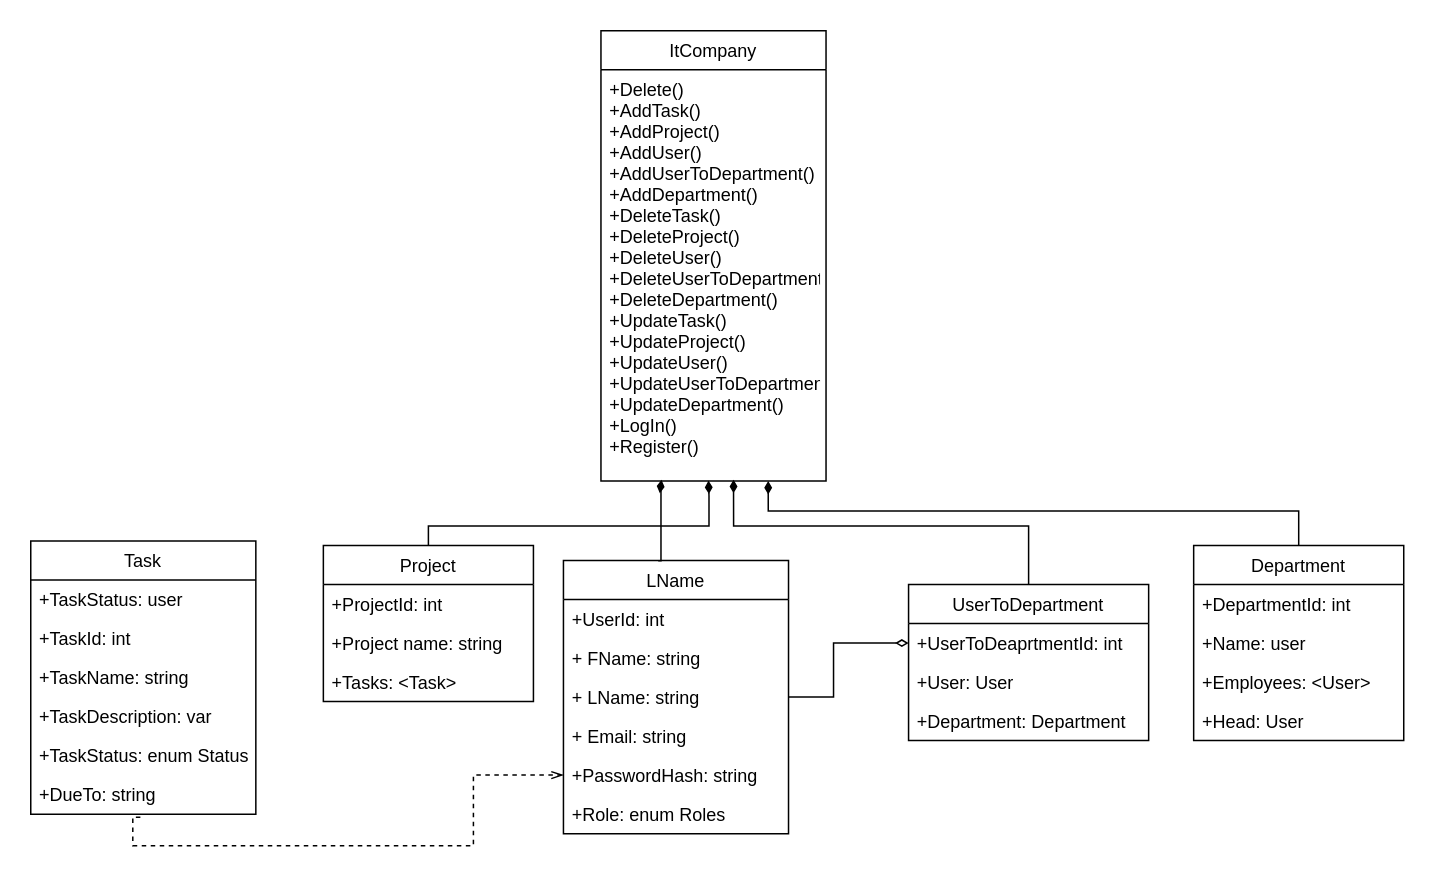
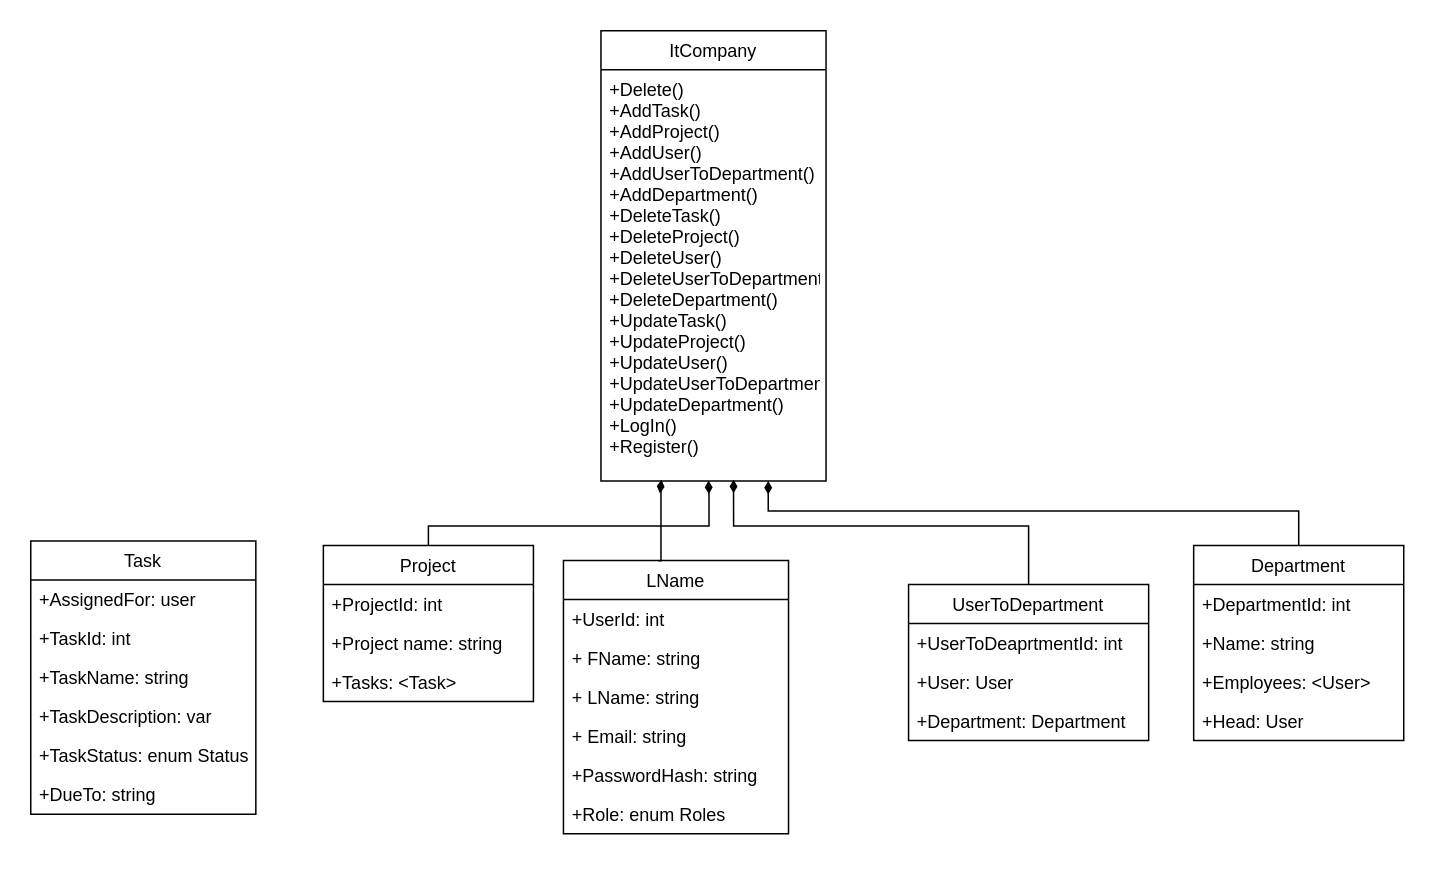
(120, 600) -> (123, 600)
(1252, 644) -> (1260, 644)
(833, 661) -> none
(363, 845) -> none
